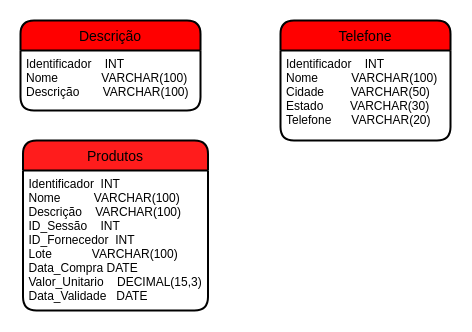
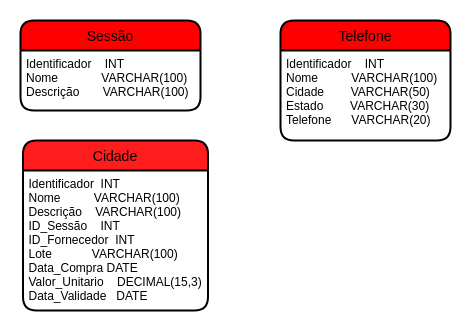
(110, 36) -> (110, 36)
(115, 156) -> (115, 156)
